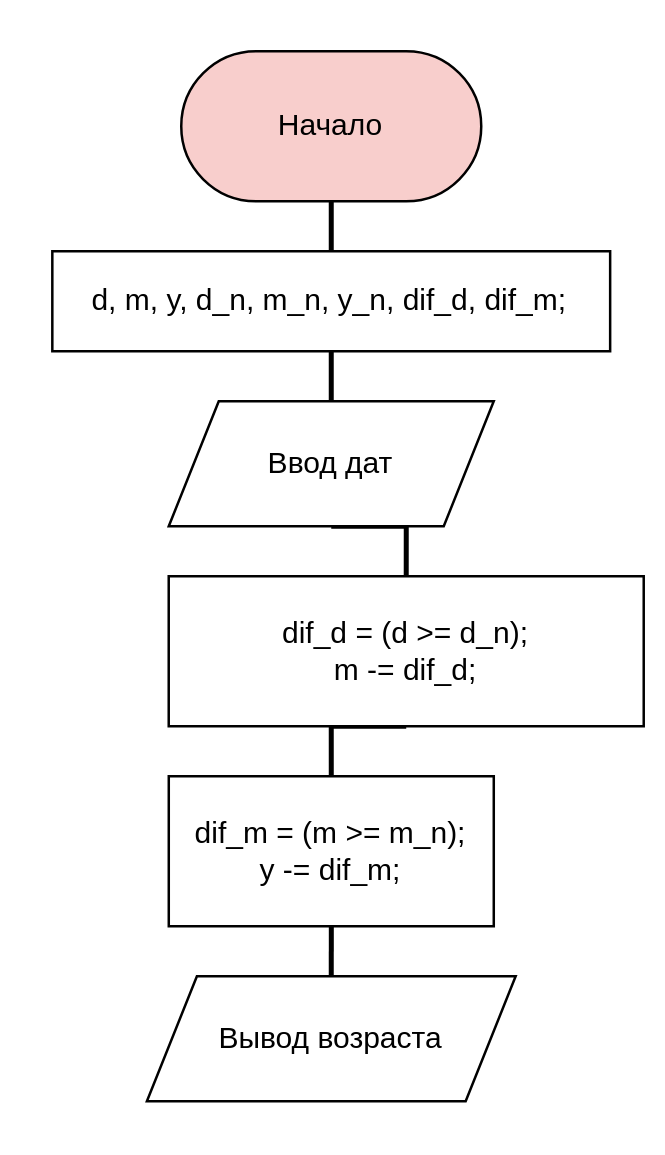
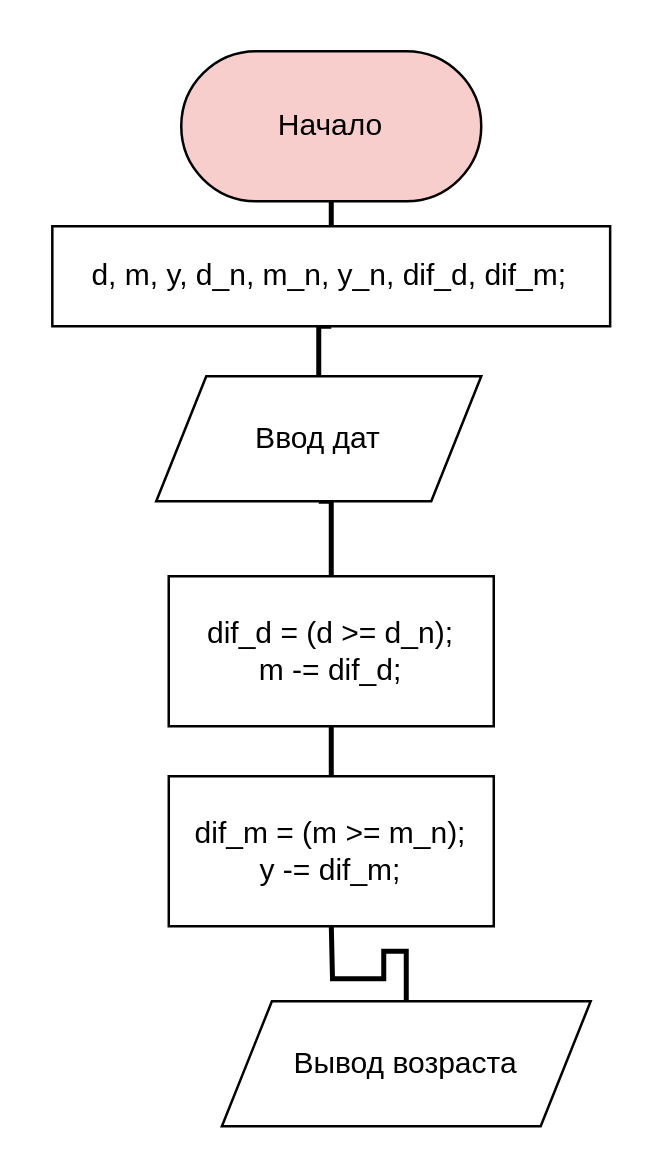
(331, 301) -> (331, 276)
(331, 464) -> (319, 439)
(406, 651) -> (331, 651)
(331, 1039) -> (406, 1064)
